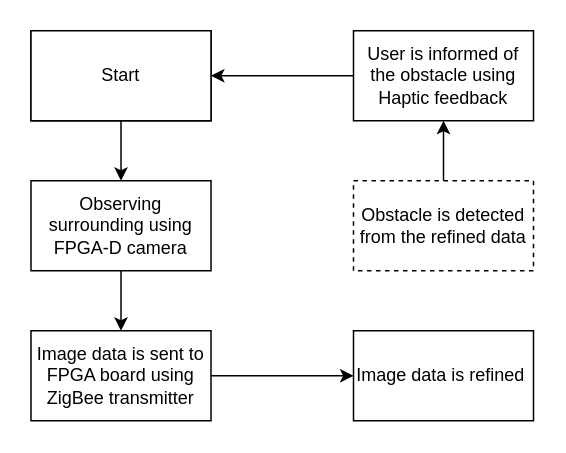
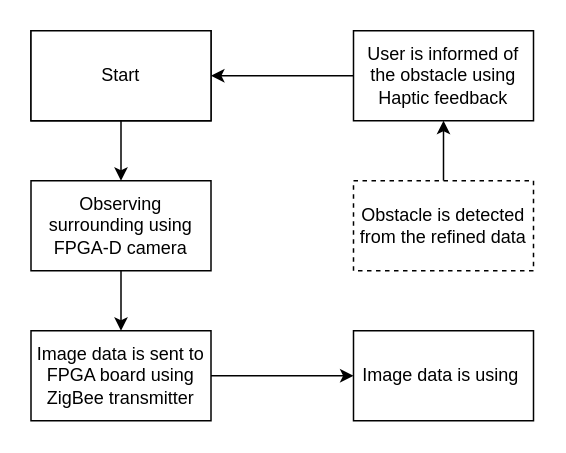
(443, 376) -> (443, 376)
